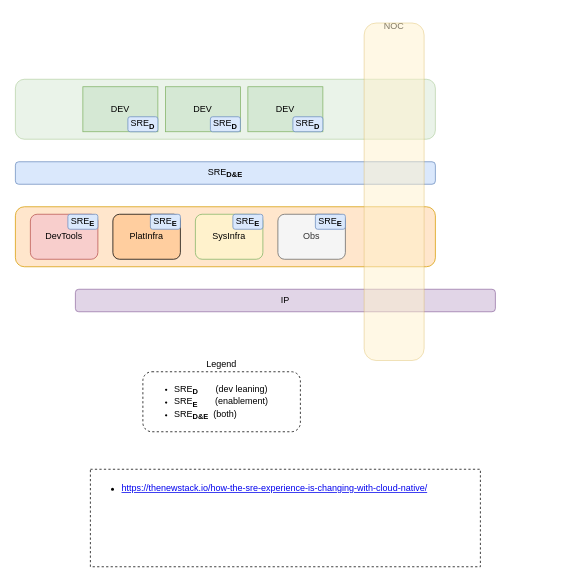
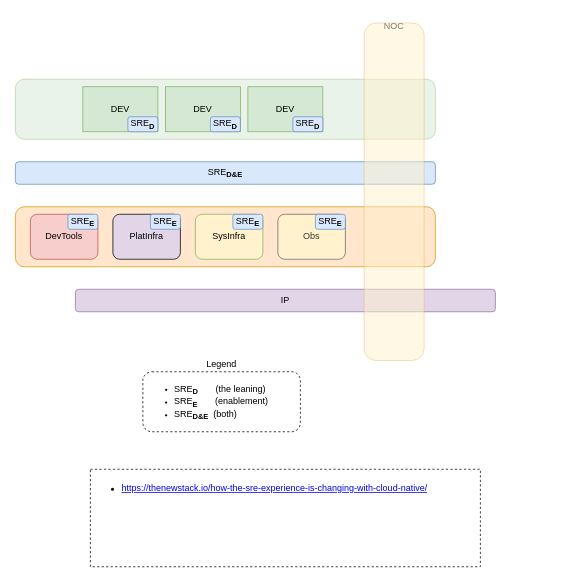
(147, 237) -> (147, 237)
(312, 237) -> (312, 237)
(184, 389) -> (184, 389)
